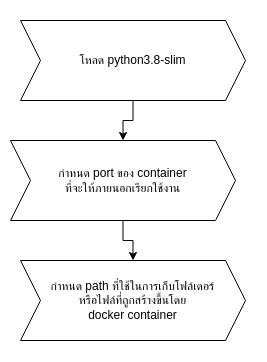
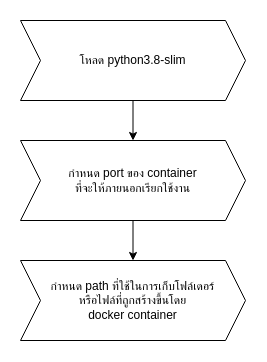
(123, 181) -> (133, 181)
